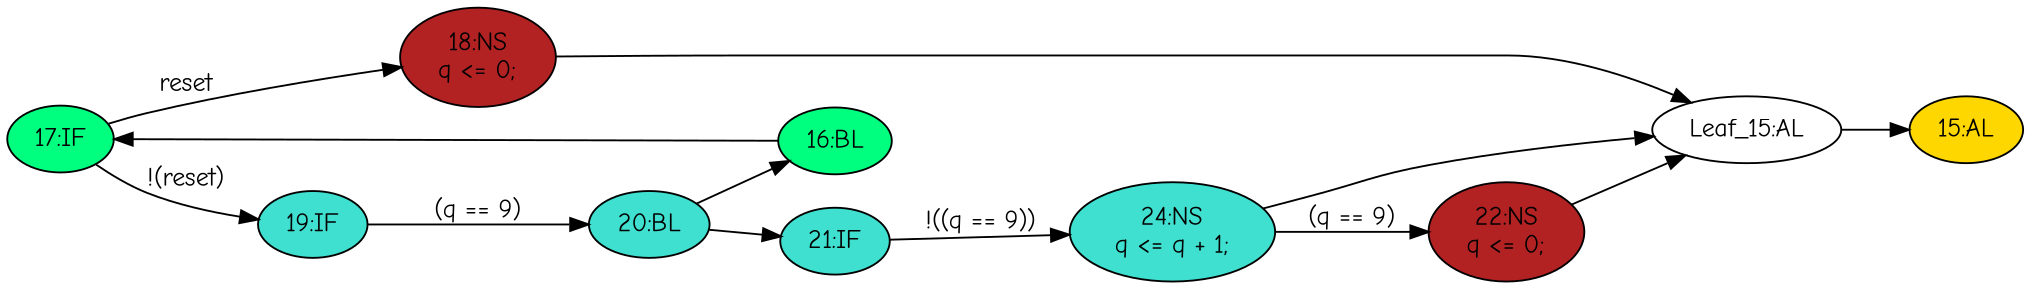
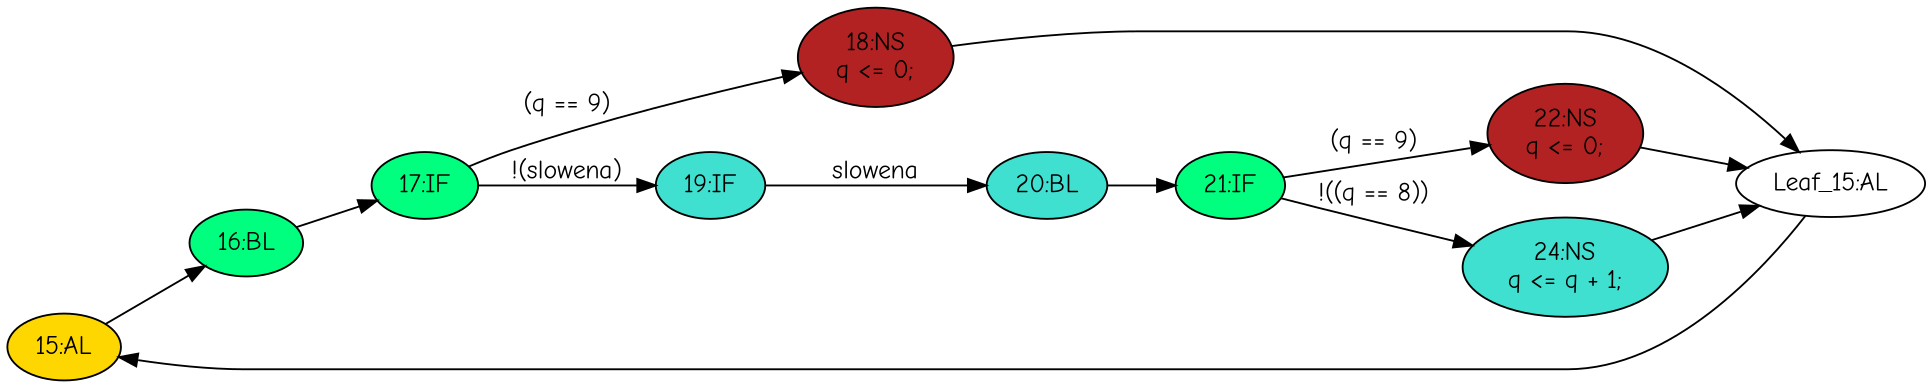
(186, 84) -> (567, 105)
(186, 179) -> (567, 172)
(734, 186) -> (147, 300)
(478, 211) -> (876, 172)
(981, 222) -> (1374, 194)
(1343, 232) -> (1377, 163)
(835, 241) -> (1230, 185)
